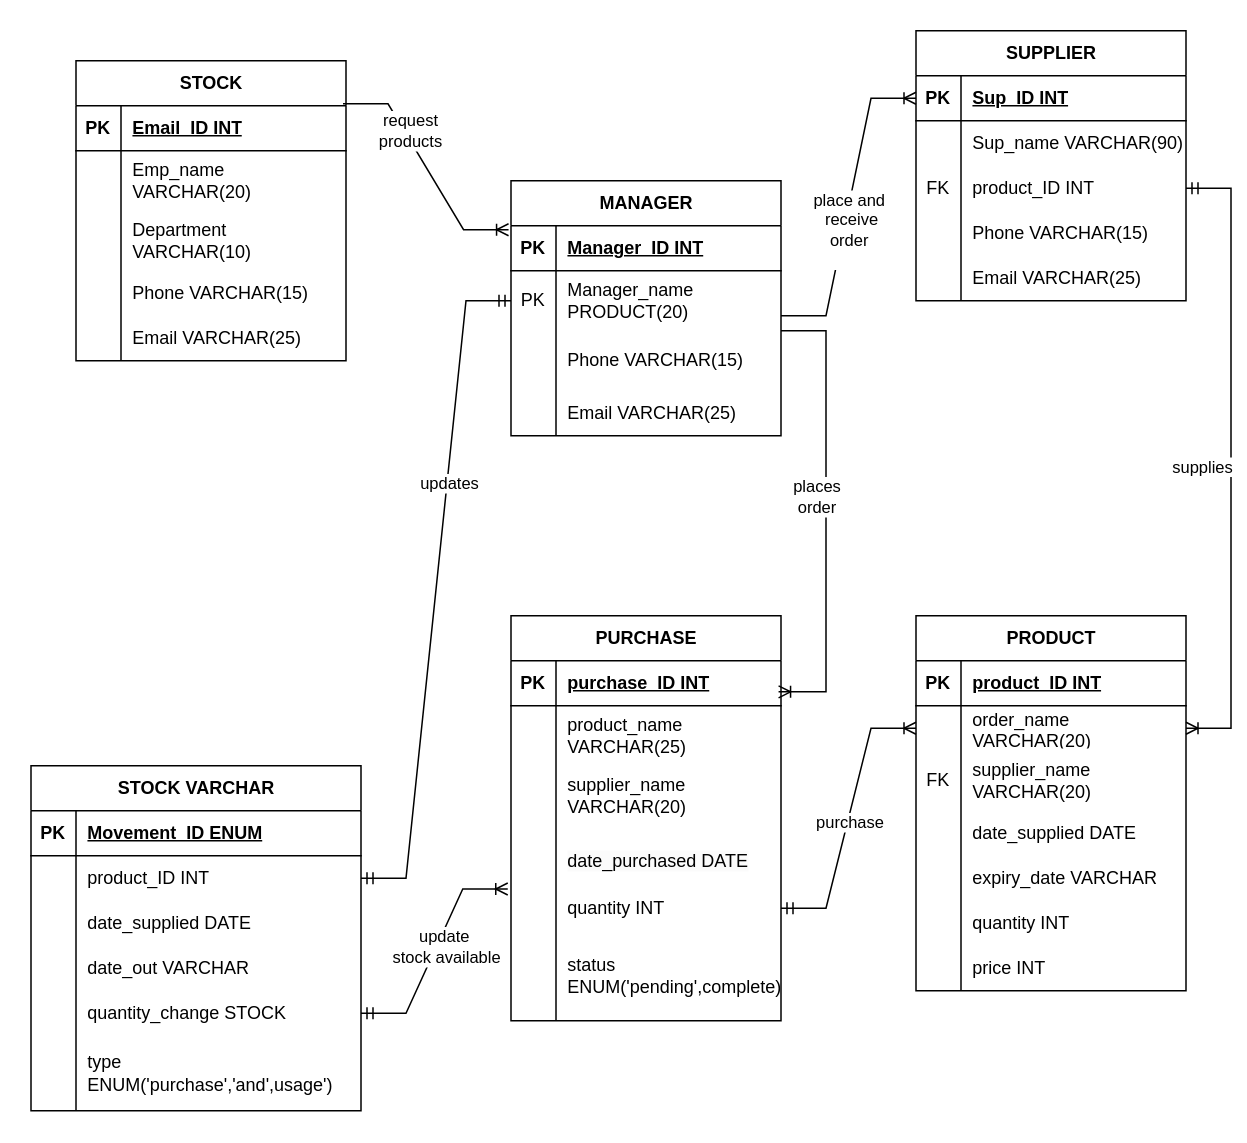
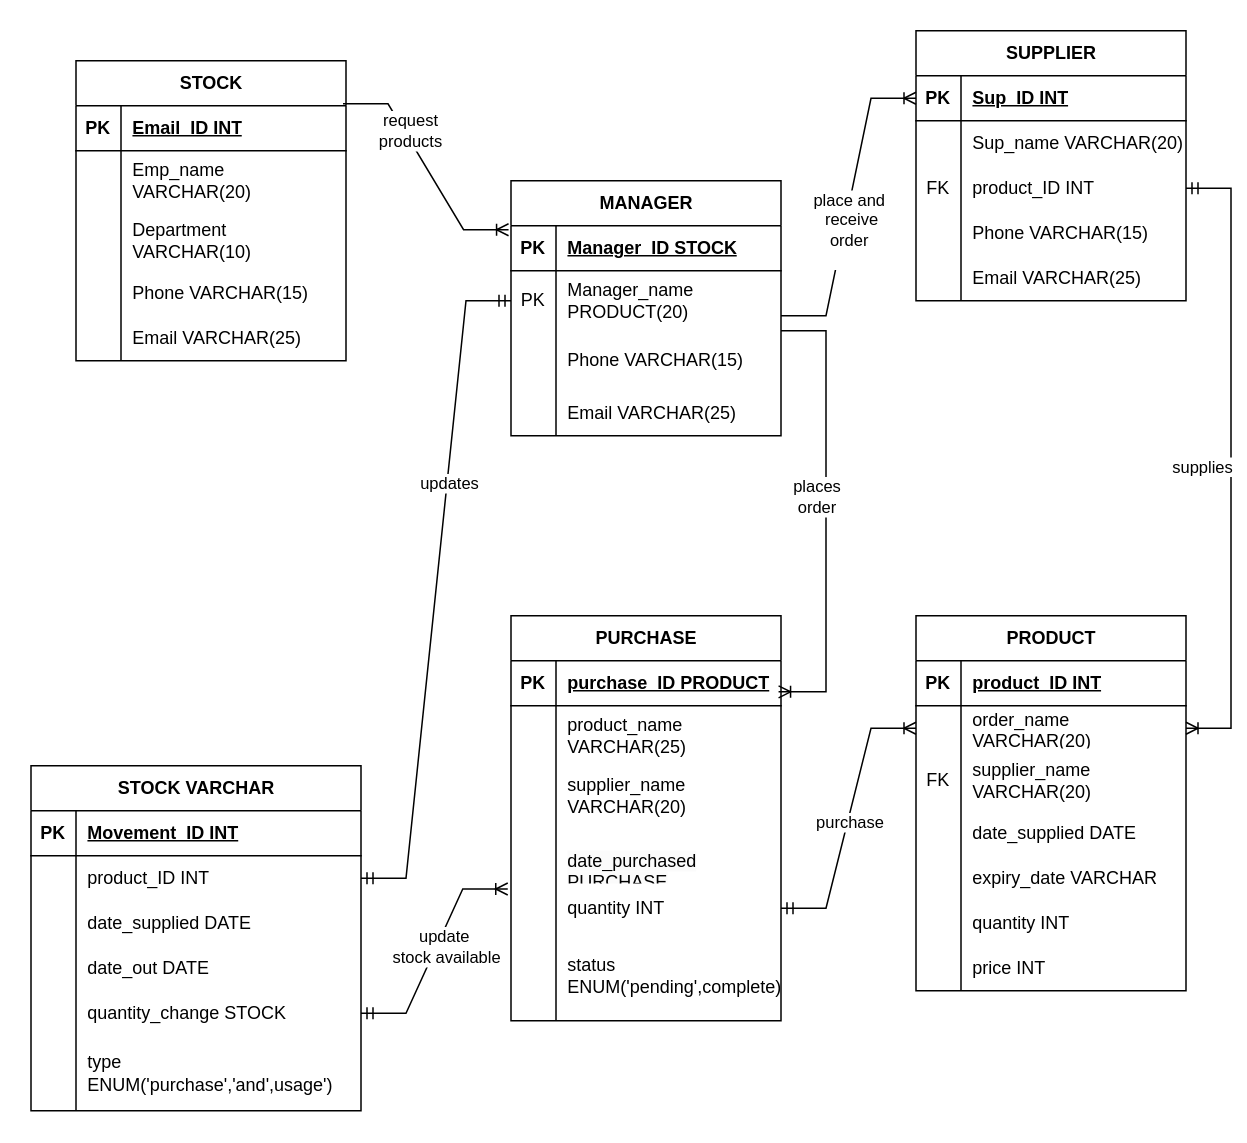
(1071, 143) -> (1071, 143)
(636, 248) -> (646, 248)
(641, 683) -> (661, 683)
(166, 833) -> (161, 833)
(661, 856) -> (674, 856)
(166, 968) -> (151, 968)
